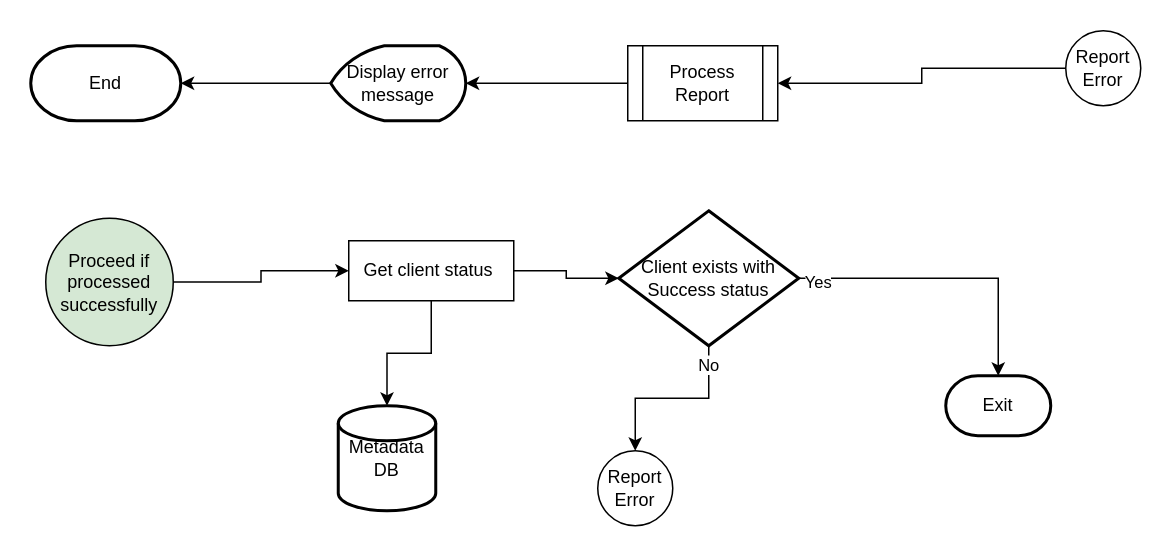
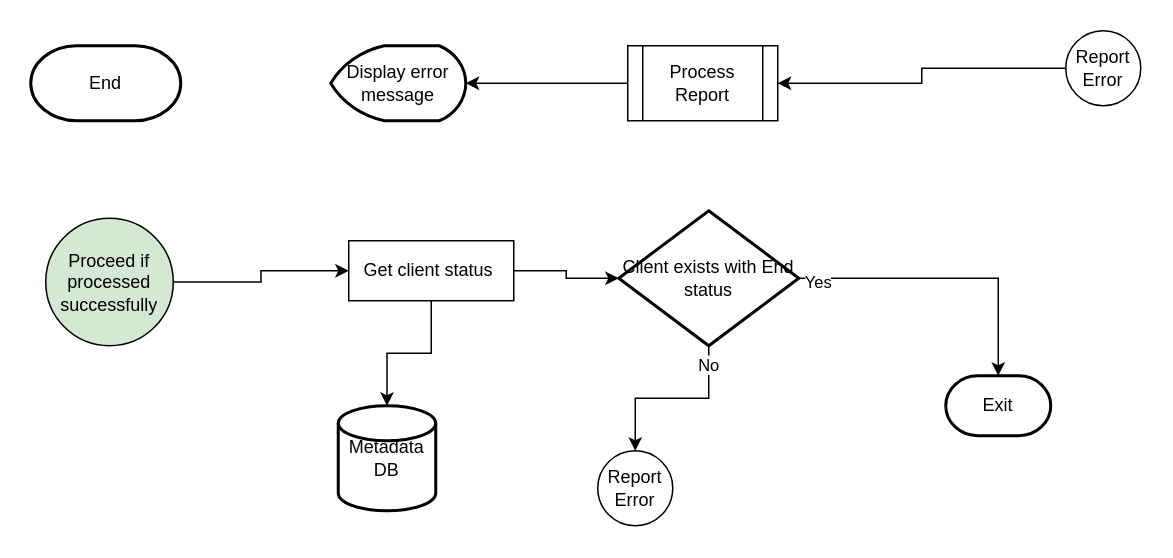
(261, 83) -> none
(709, 278) -> (709, 278)
